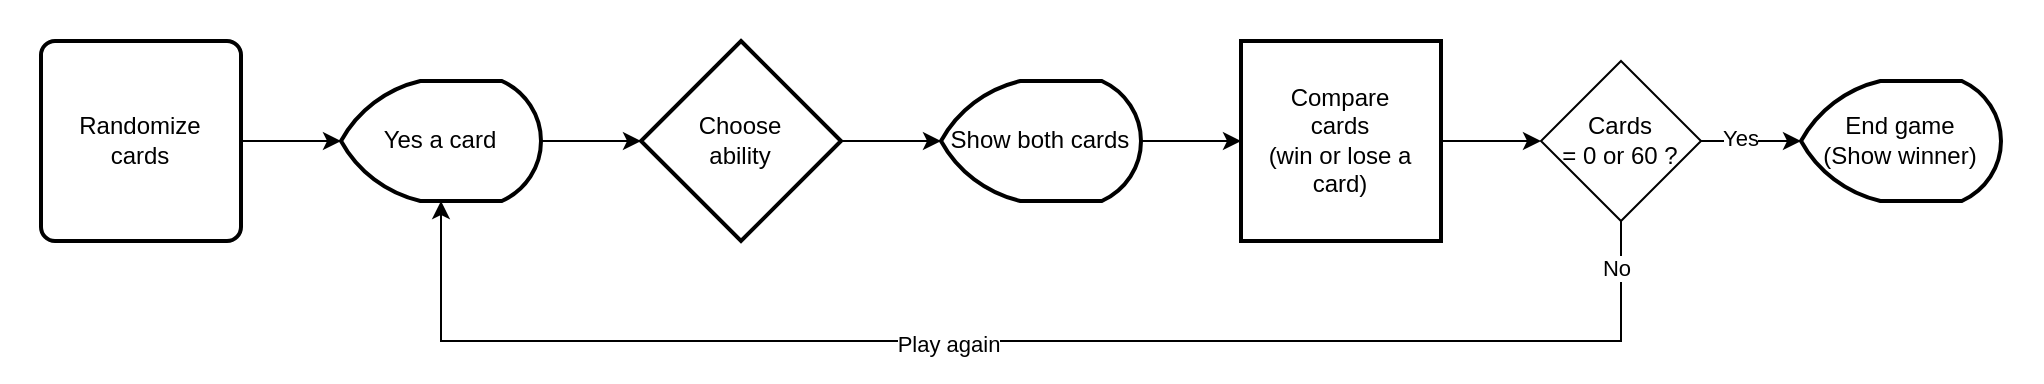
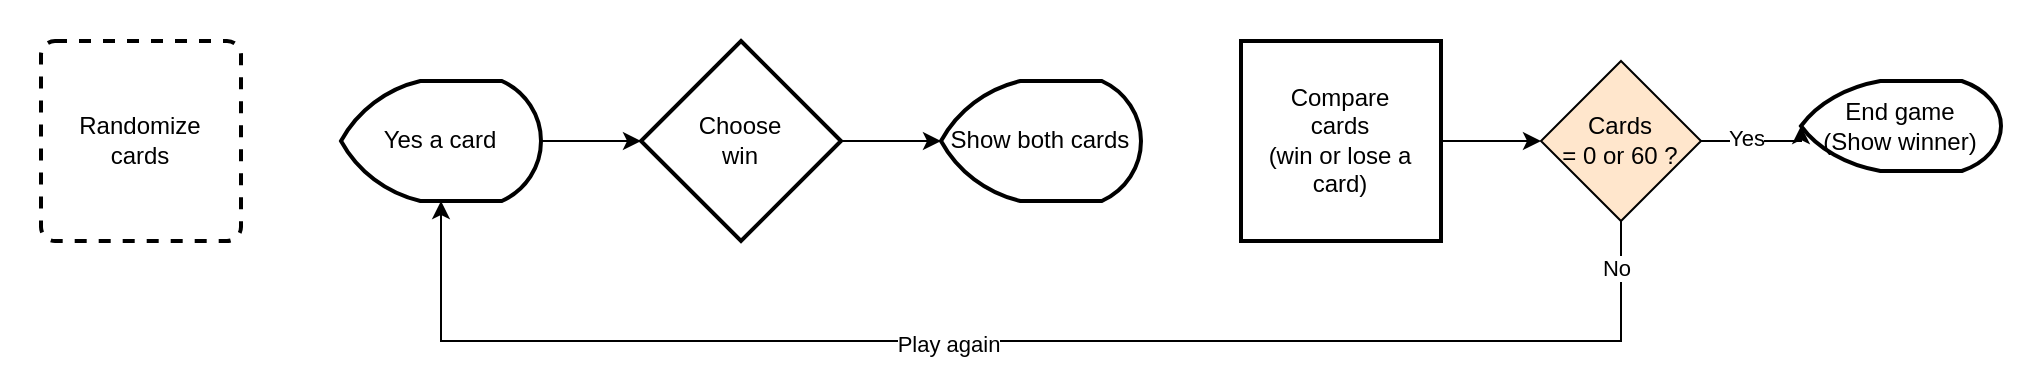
(141, 141) -> (141, 141)
(284, 141) -> none
(741, 141) -> (741, 141)
(1184, 141) -> none
(1621, 141) -> (1621, 141)
(1901, 141) -> (1901, 126)
